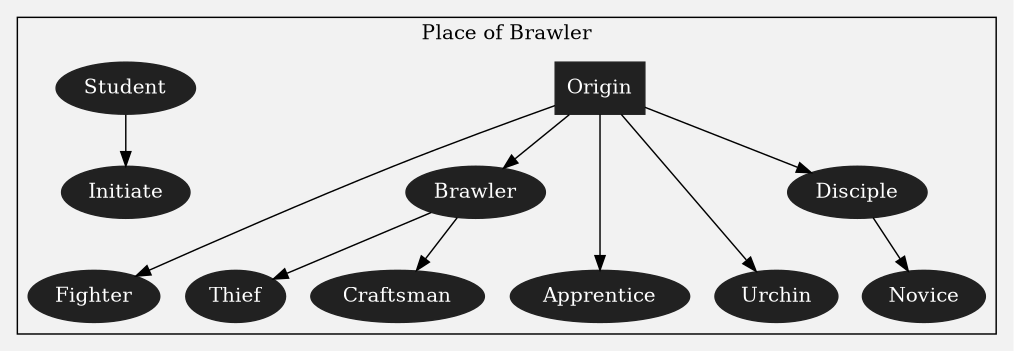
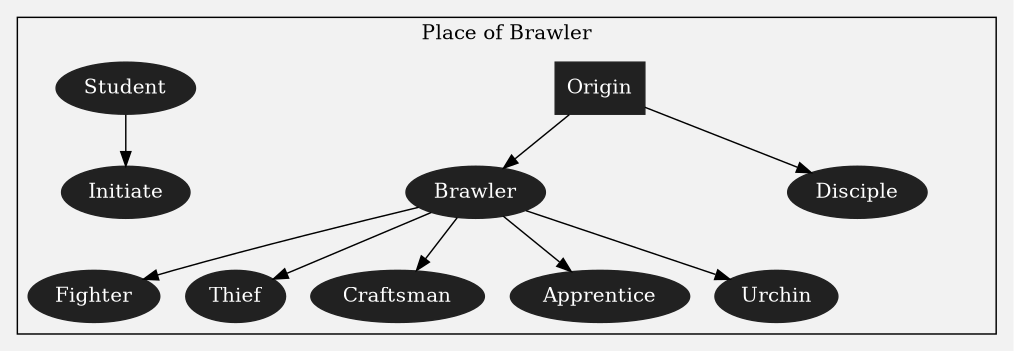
(350, 184) -> (288, 240)
(600, 185) -> (531, 239)
(684, 187) -> (621, 243)
(924, 296) -> none
